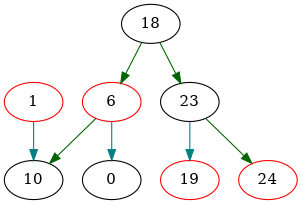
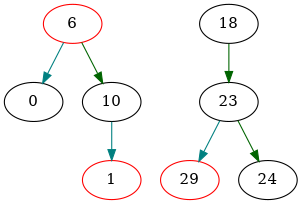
(134, 58) -> none
(34, 136) -> (112, 136)
(190, 180) -> (190, 180)
(268, 180) -> (268, 180)
